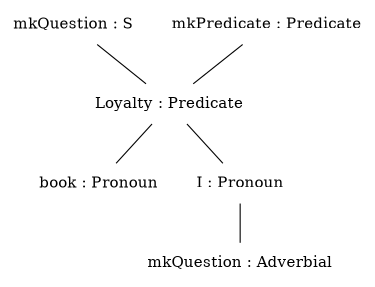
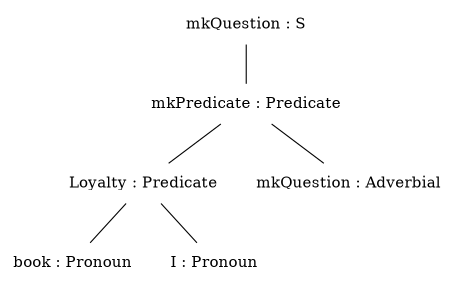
(122, 64) -> (246, 64)
(240, 223) -> (298, 144)
